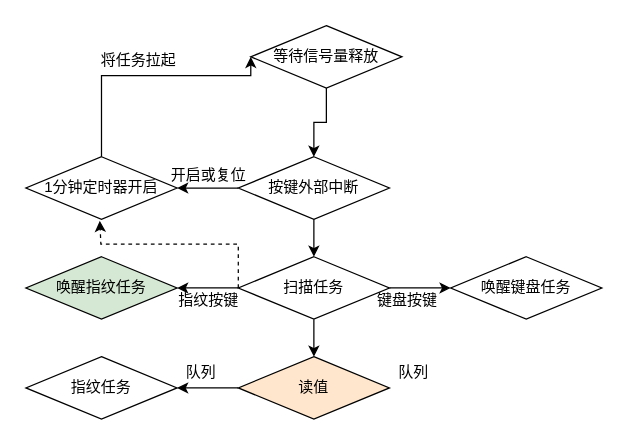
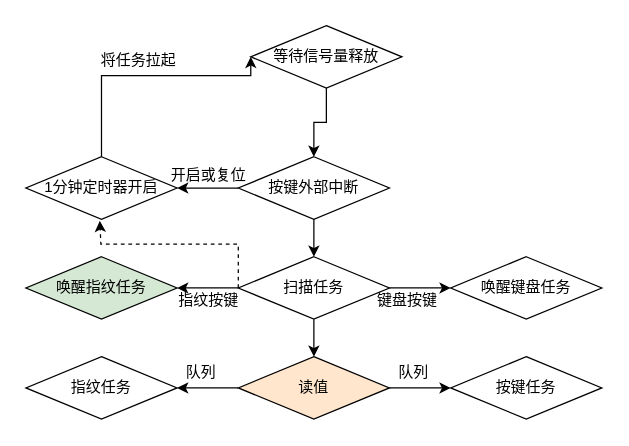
none -> (416, 388)
none -> (526, 388)
